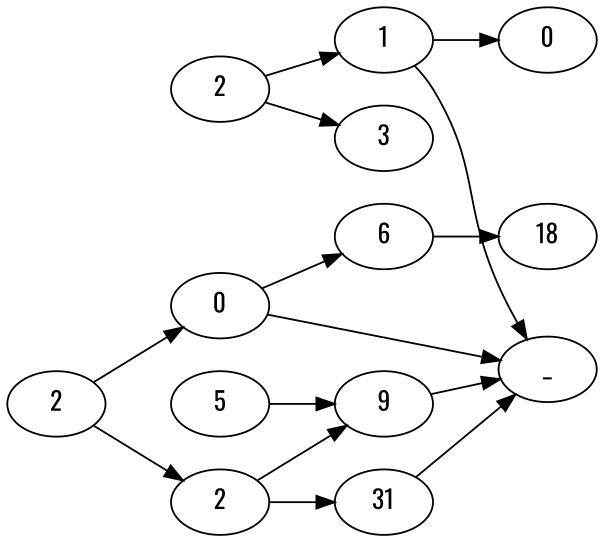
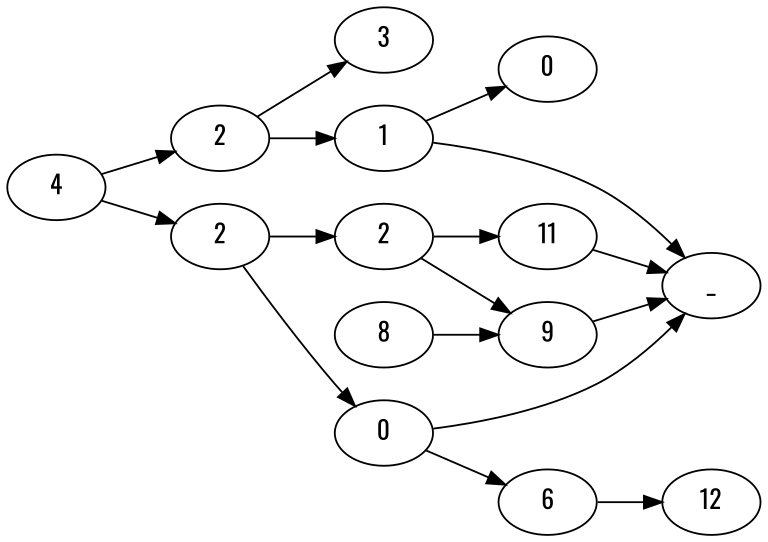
none -> (56, 187)
(548, 237) -> (711, 502)
(220, 404) -> (384, 335)
(384, 502) -> (548, 237)
